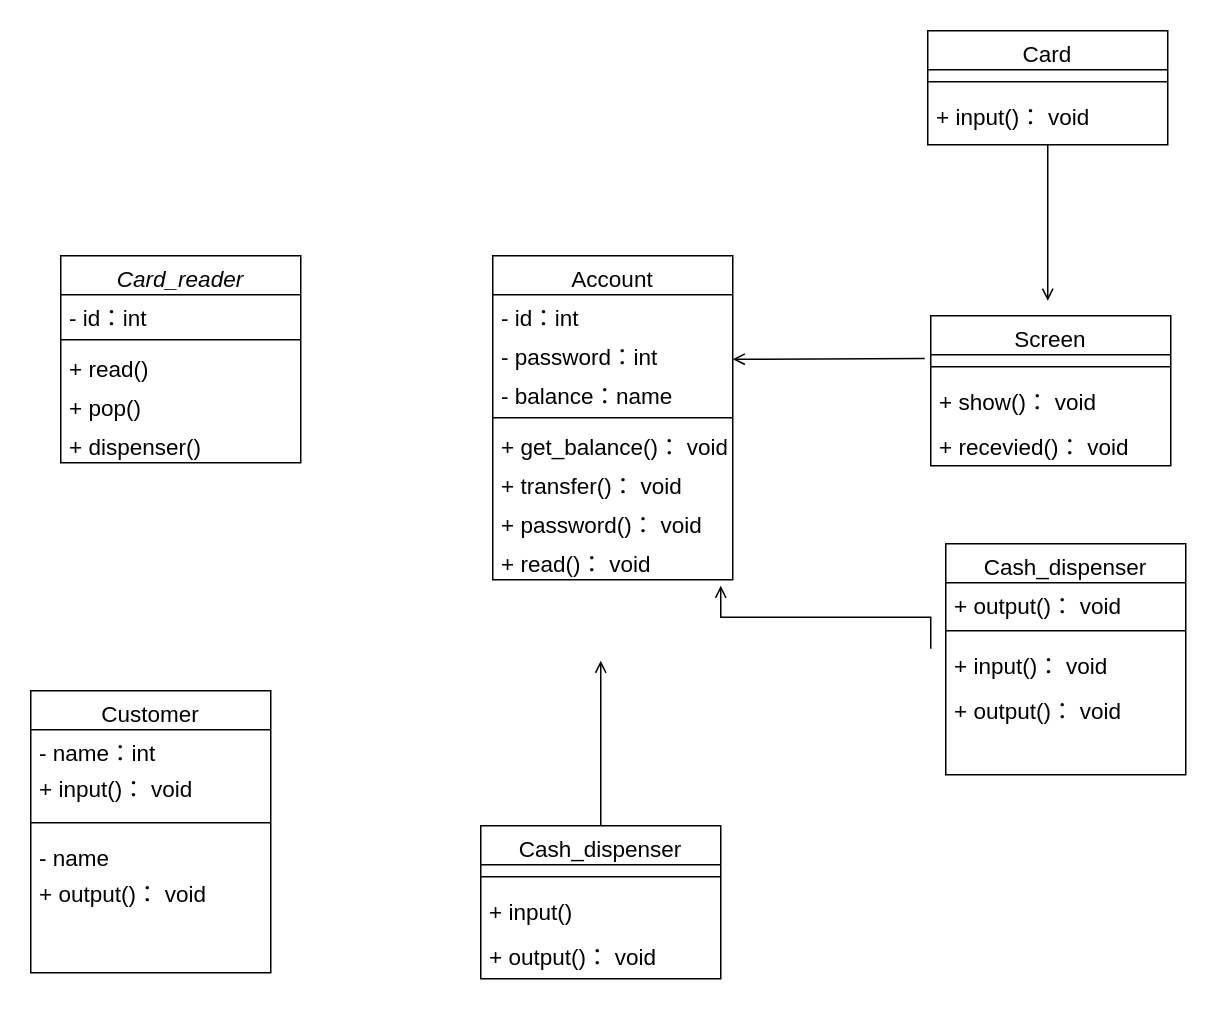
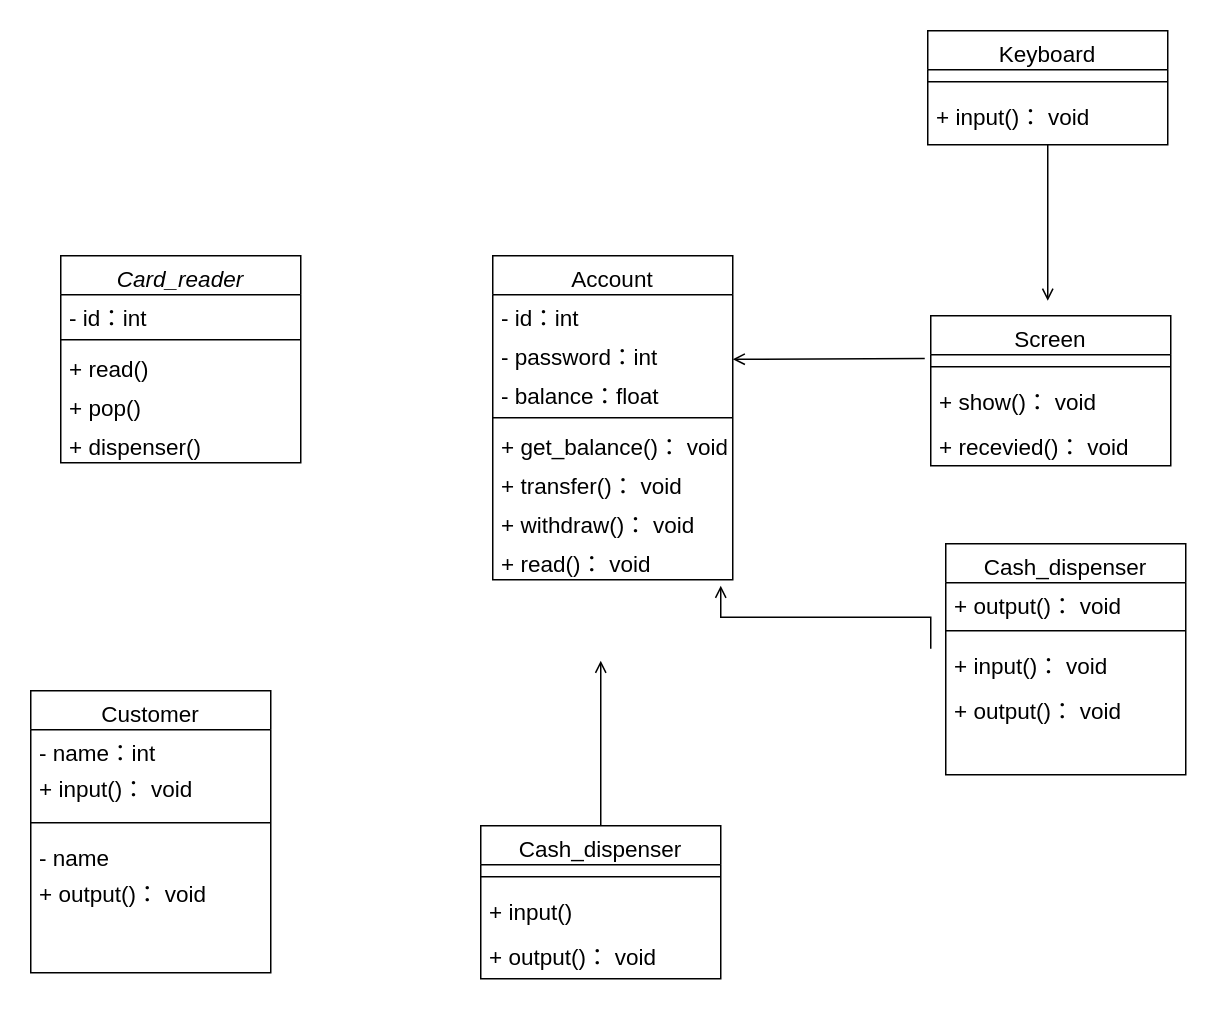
(1047, 54) -> (1047, 54)
(588, 396) -> (592, 396)
(611, 525) -> (608, 525)
